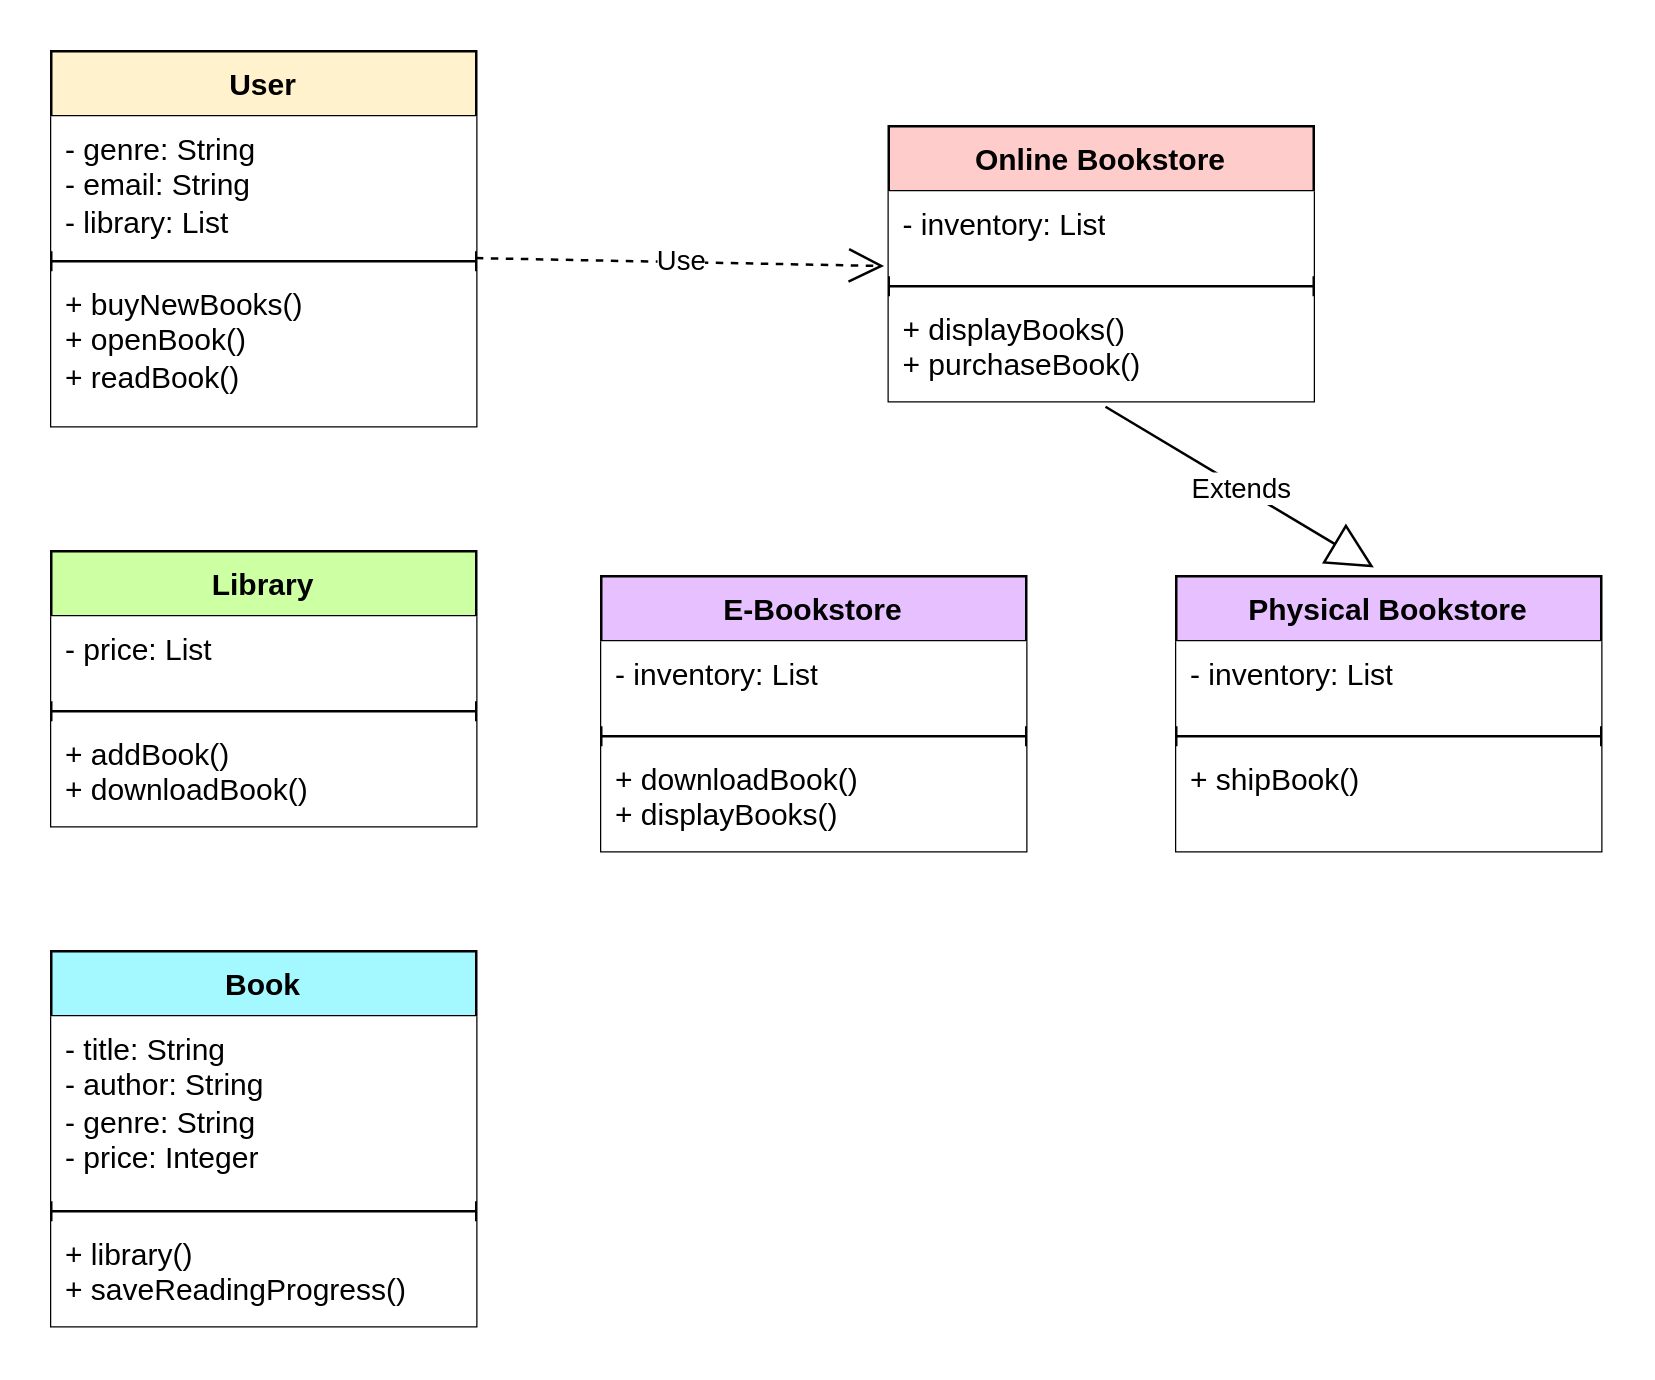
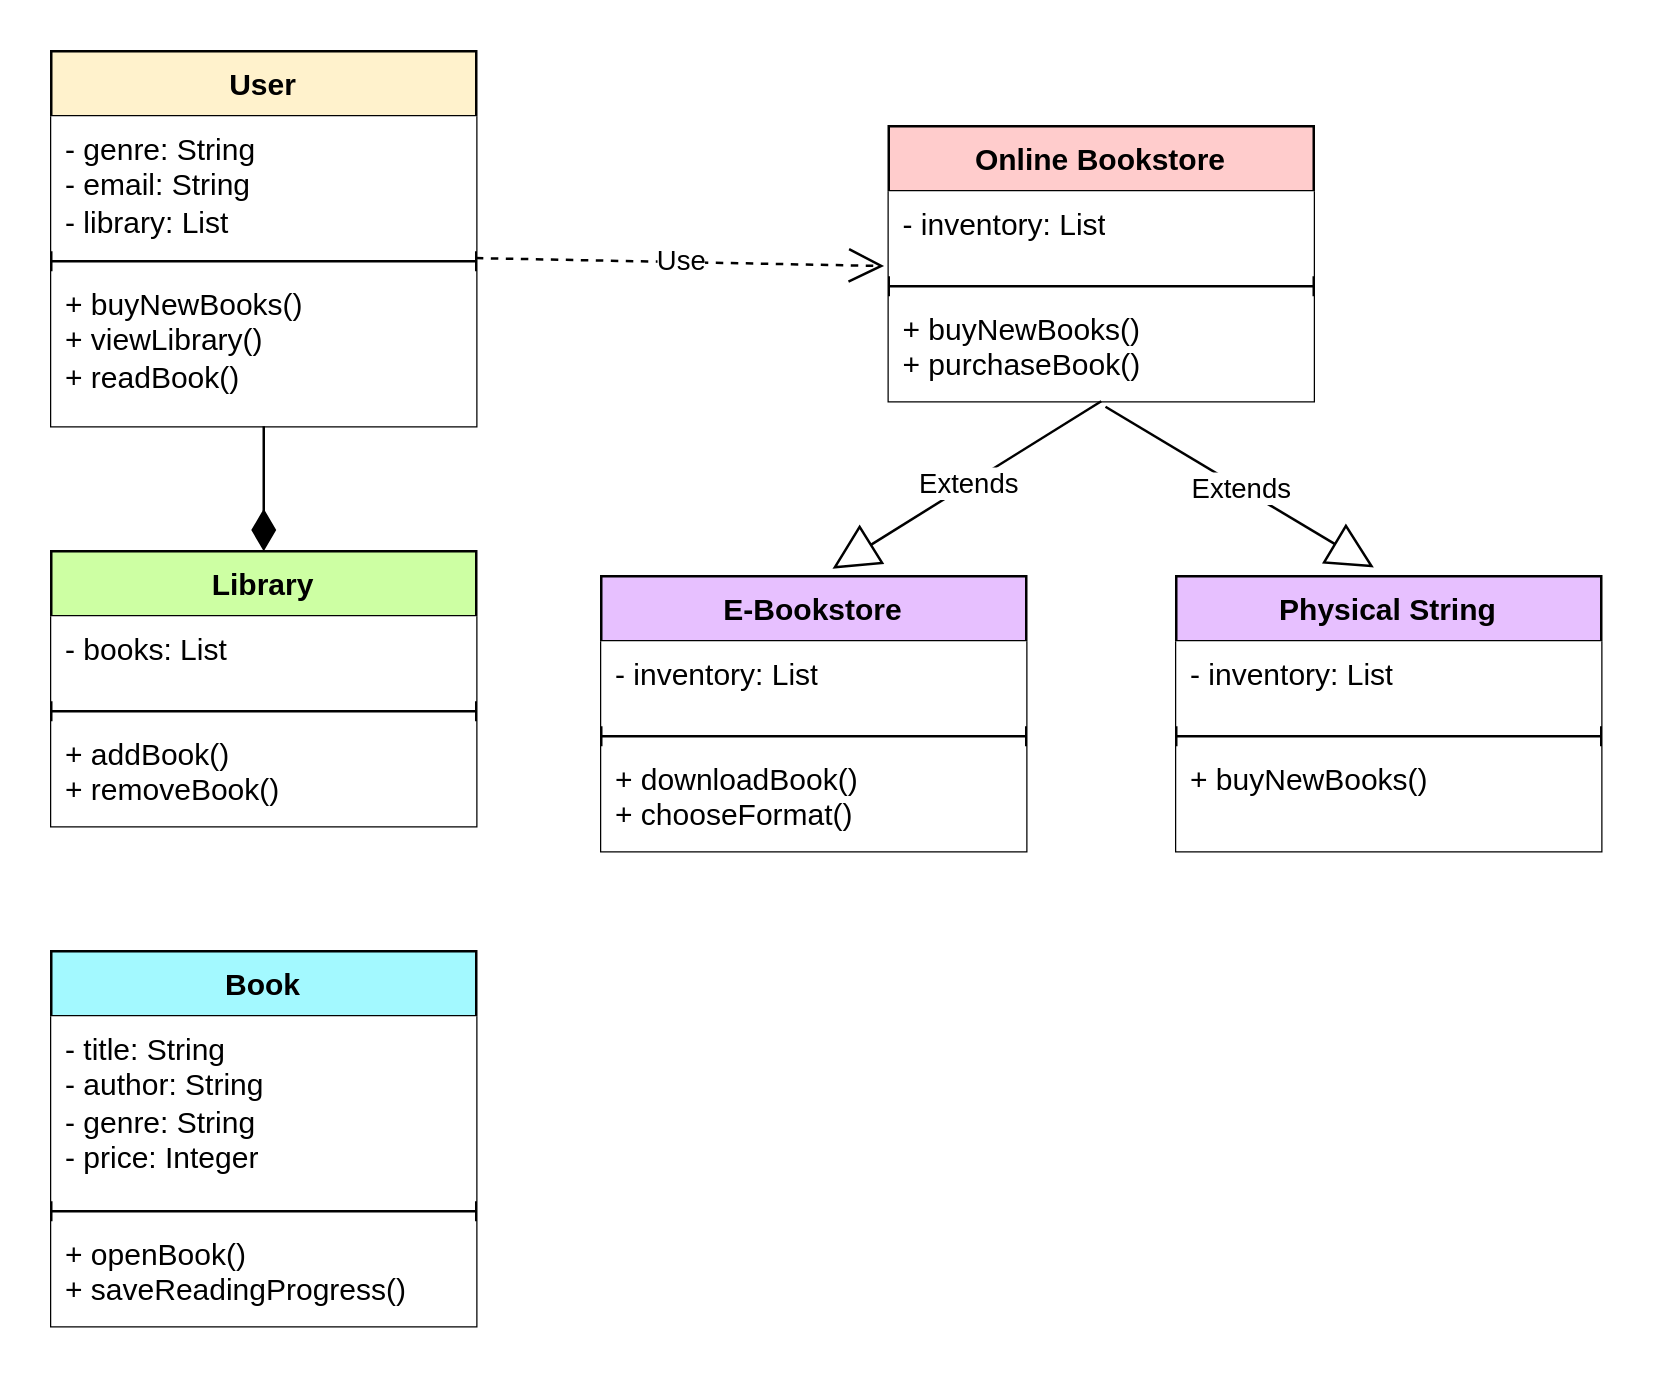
(188, 343) -> (188, 343)
(1034, 350) -> (1034, 350)
none -> (1044, 437)
none -> (264, 471)
(1389, 612) -> (1389, 612)
(156, 652) -> (160, 652)
(193, 775) -> (180, 775)
(1284, 782) -> (1313, 782)
(743, 800) -> (747, 800)
(252, 1275) -> (252, 1275)
